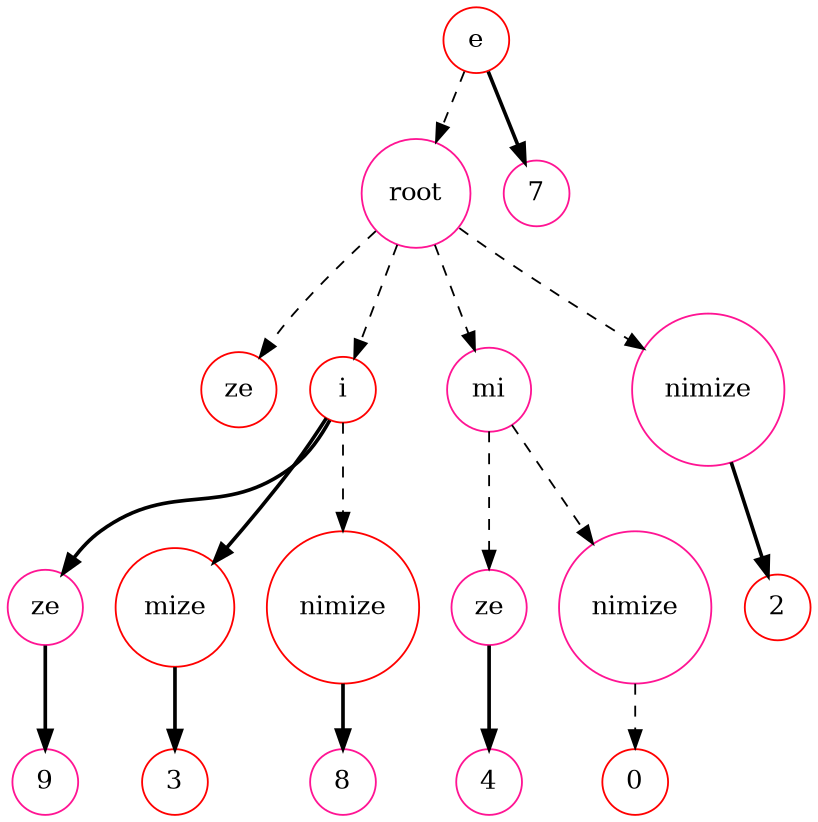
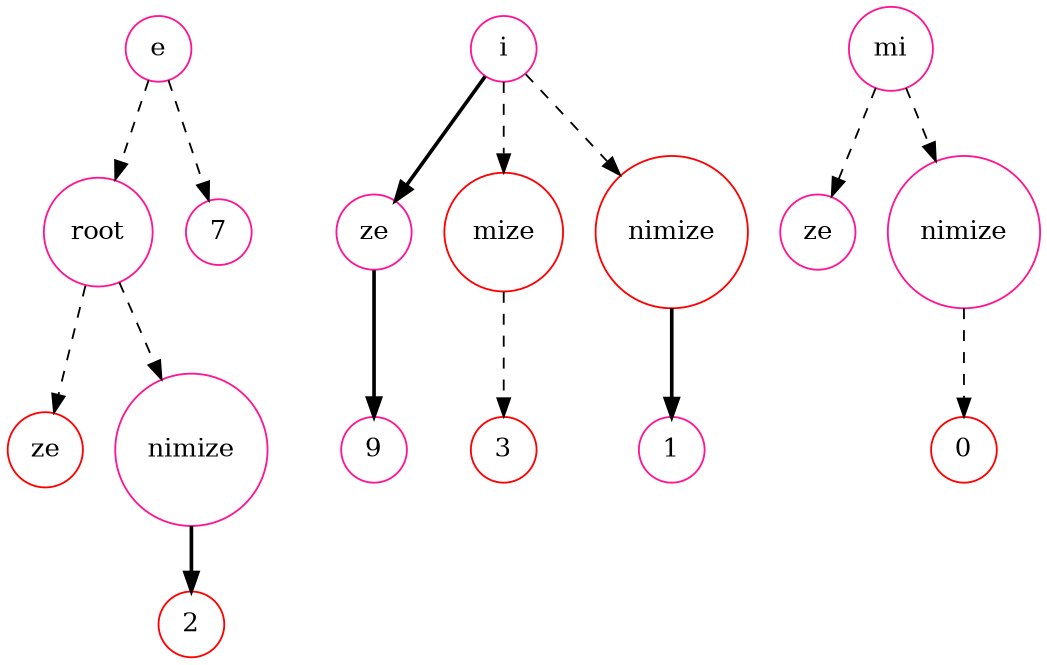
(476, 40) -> (159, 49)
(503, 108) -> (186, 132)
(452, 289) -> none
(379, 293) -> none
(343, 390) -> (504, 49)
(271, 495) -> (504, 118)
(175, 699) -> (504, 345)
(343, 782) -> (672, 450)
(489, 782) -> none
